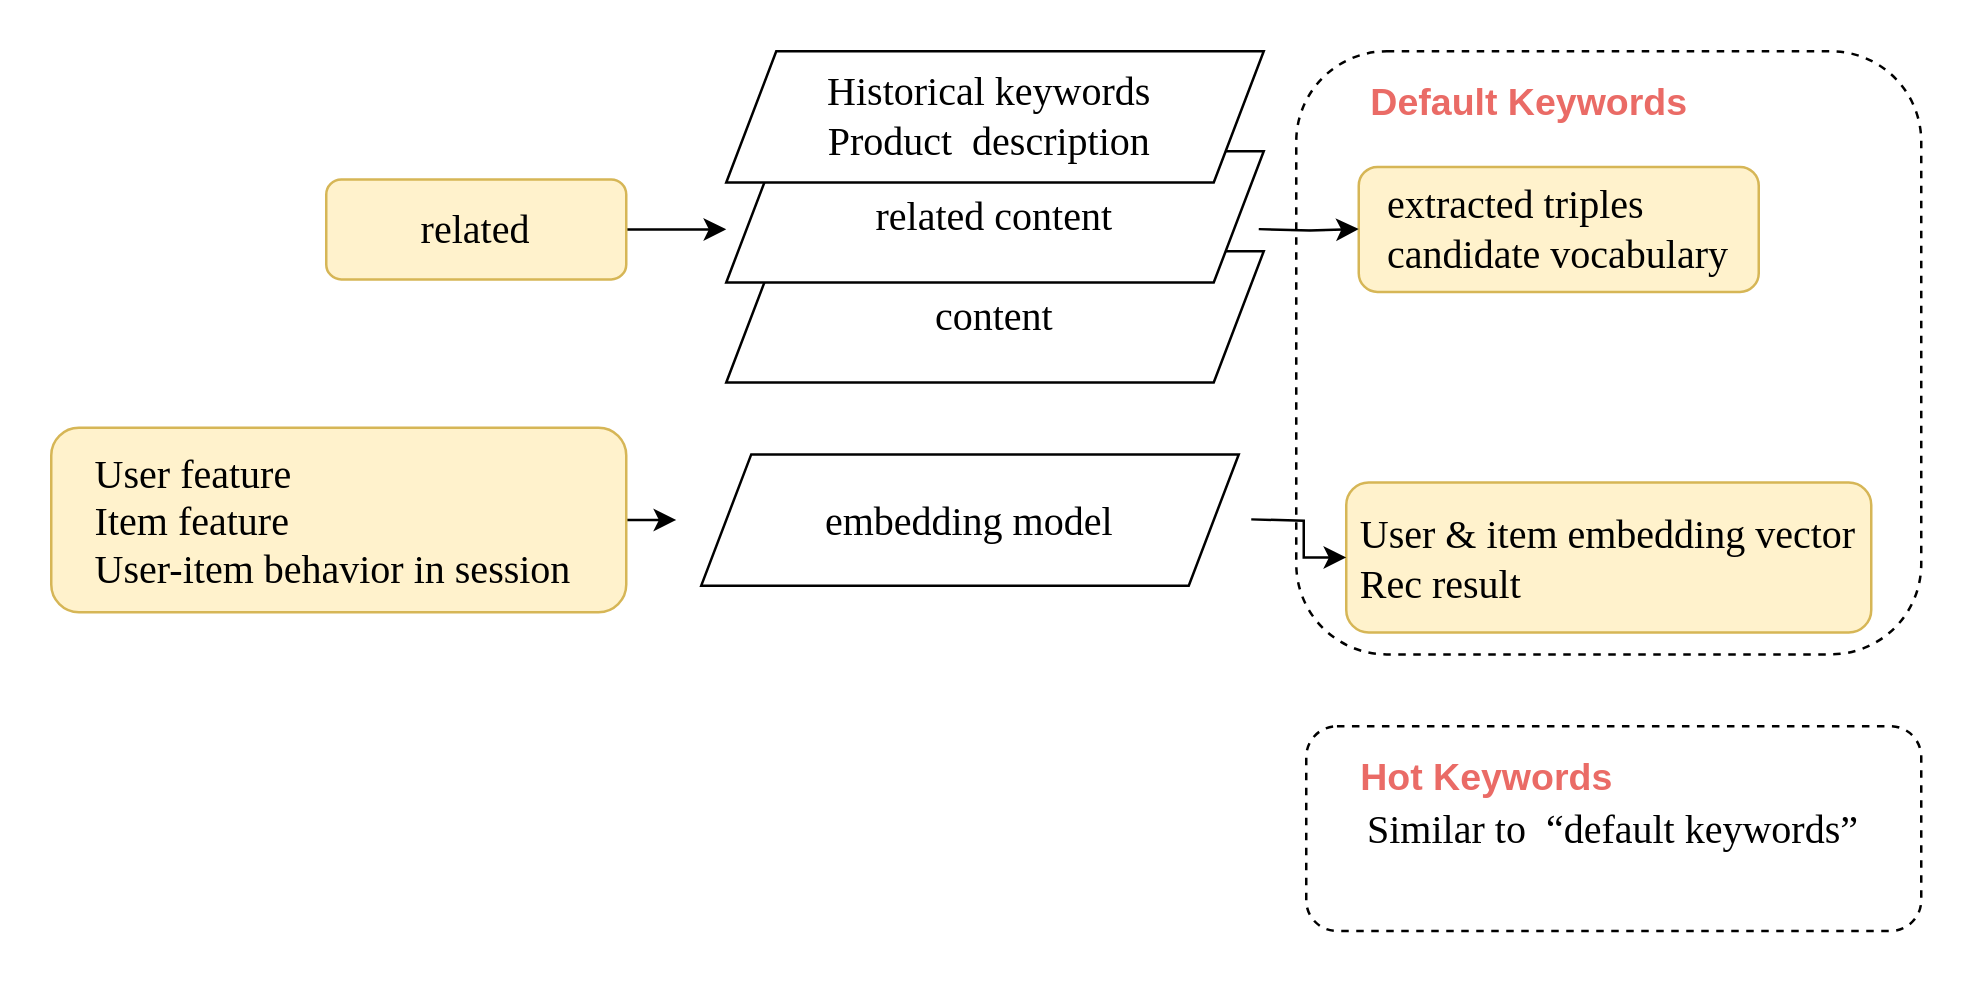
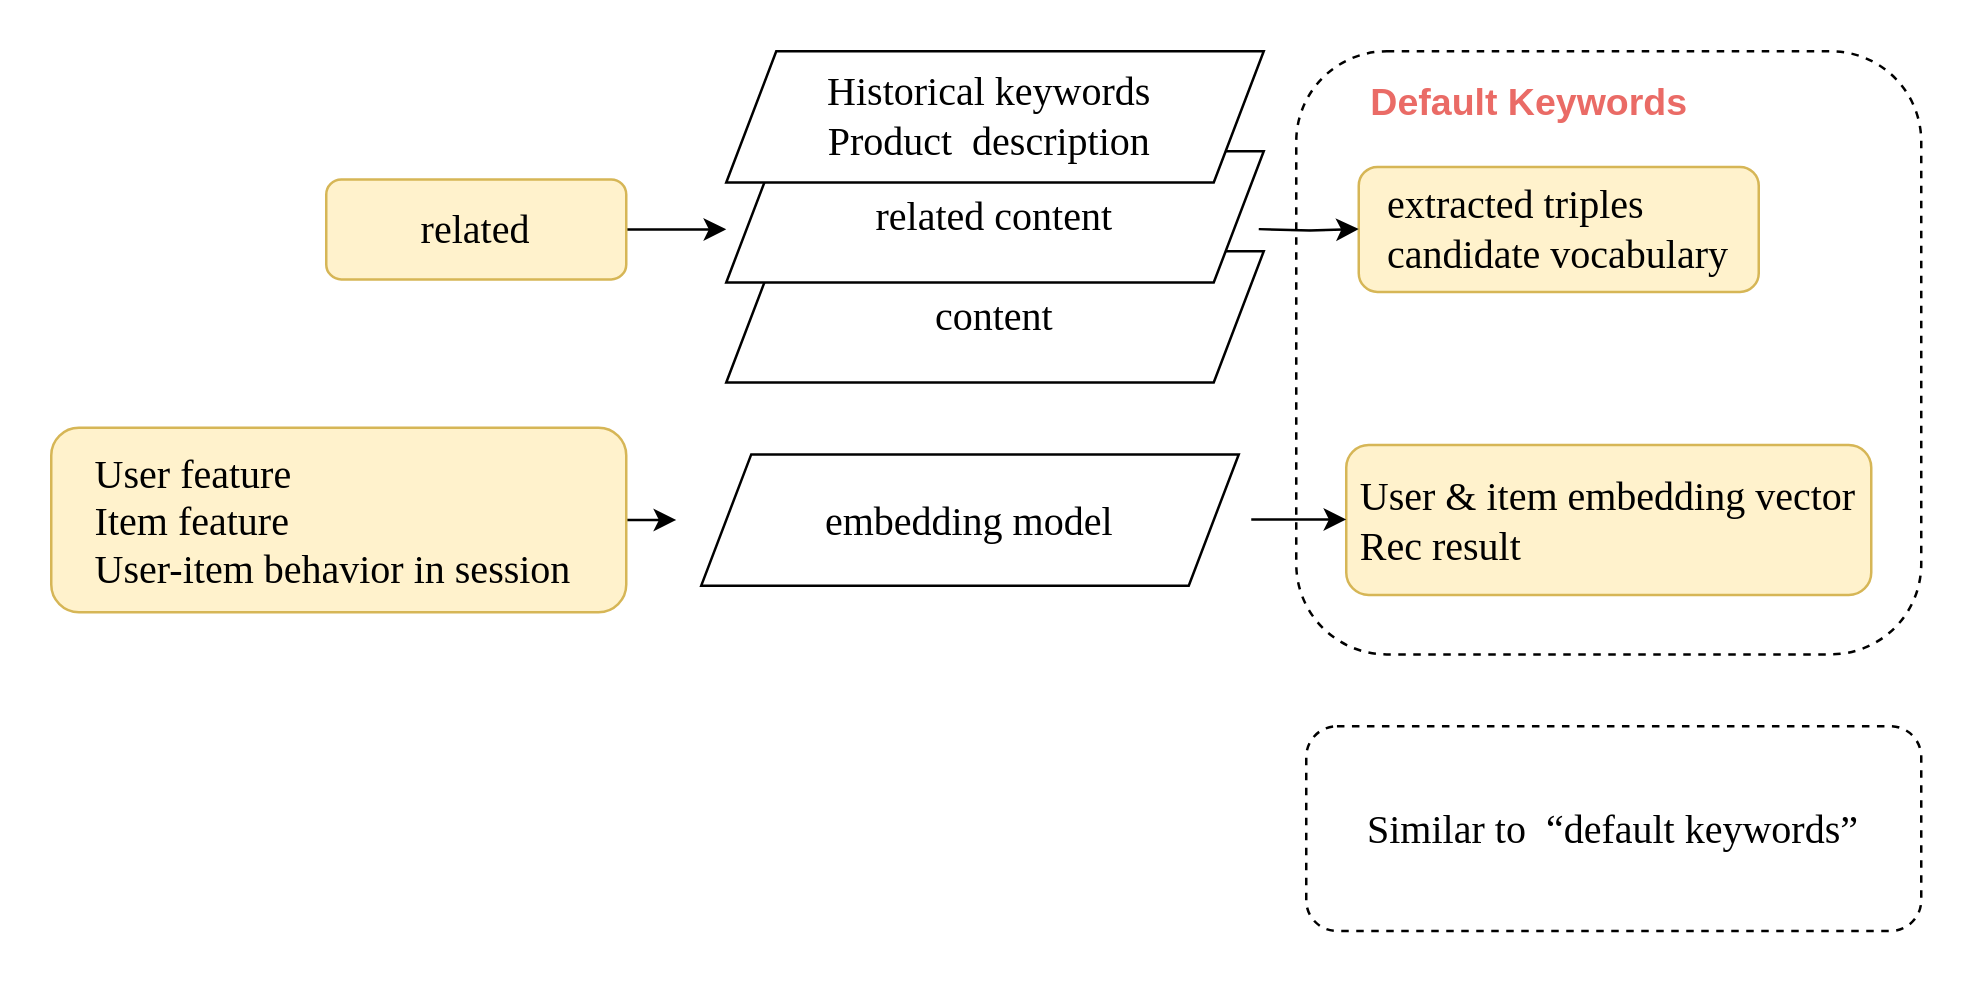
(1609, 558) -> (1609, 520)
(1488, 776) -> none
